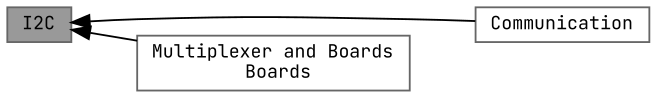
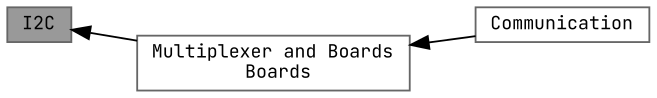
(283, 17) -> (452, 39)
